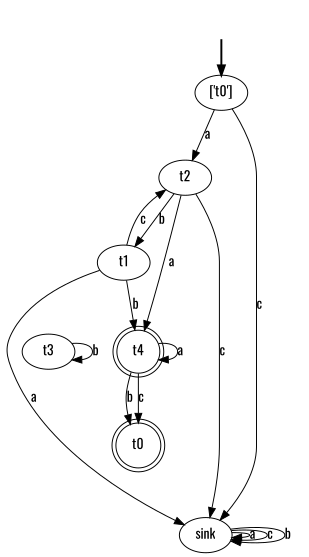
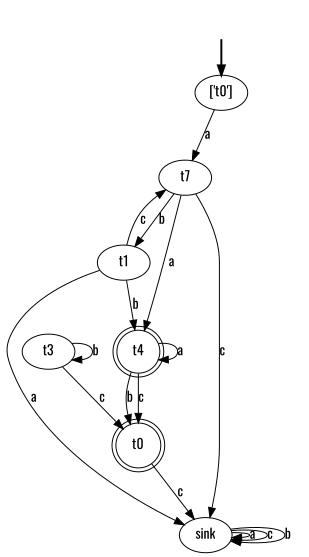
(185, 178) -> (185, 178)
(257, 312) -> (170, 488)
none -> (89, 394)
